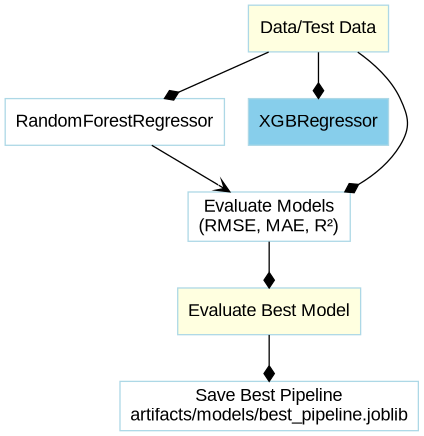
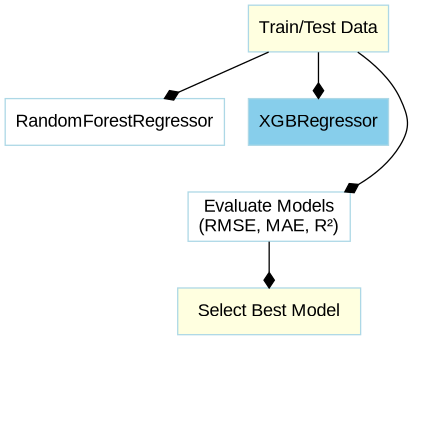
(318, 29) -> (318, 29)
(185, 165) -> none
(269, 311) -> (269, 311)
(269, 406) -> none
